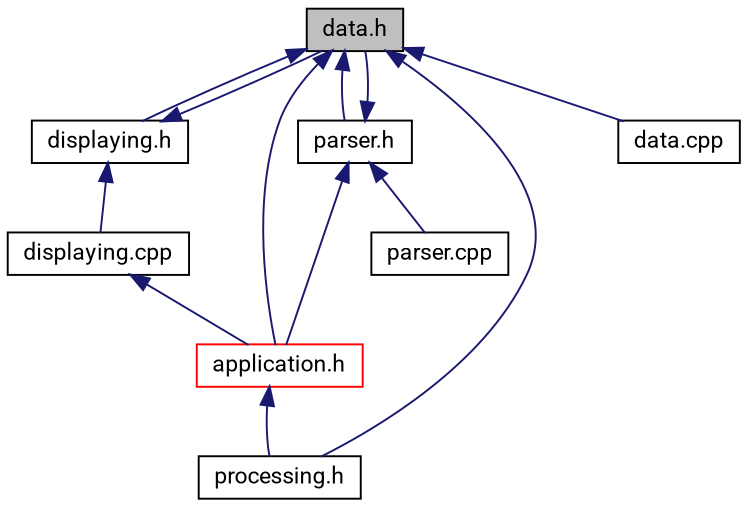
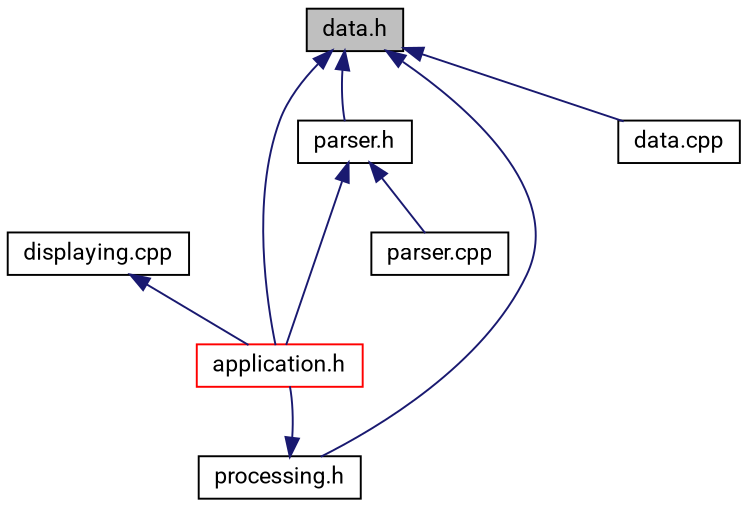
(368, 76) -> none
(110, 142) -> none
(267, 431) -> (293, 412)
